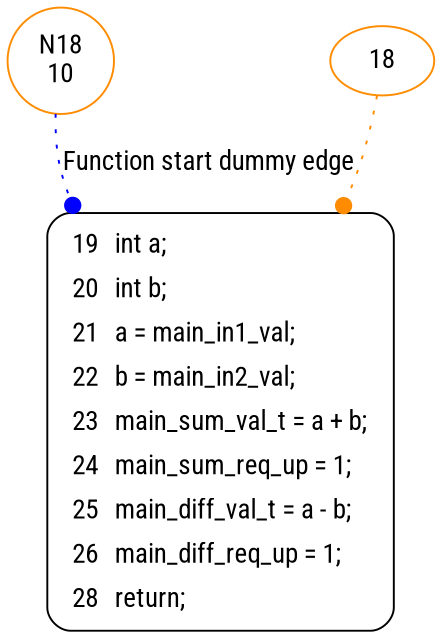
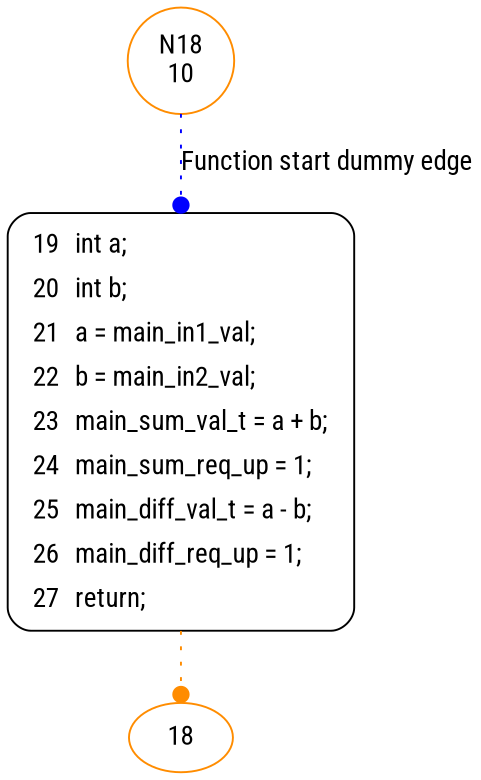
(365, 148) -> (181, 659)
(86, 599) -> (46, 599)
